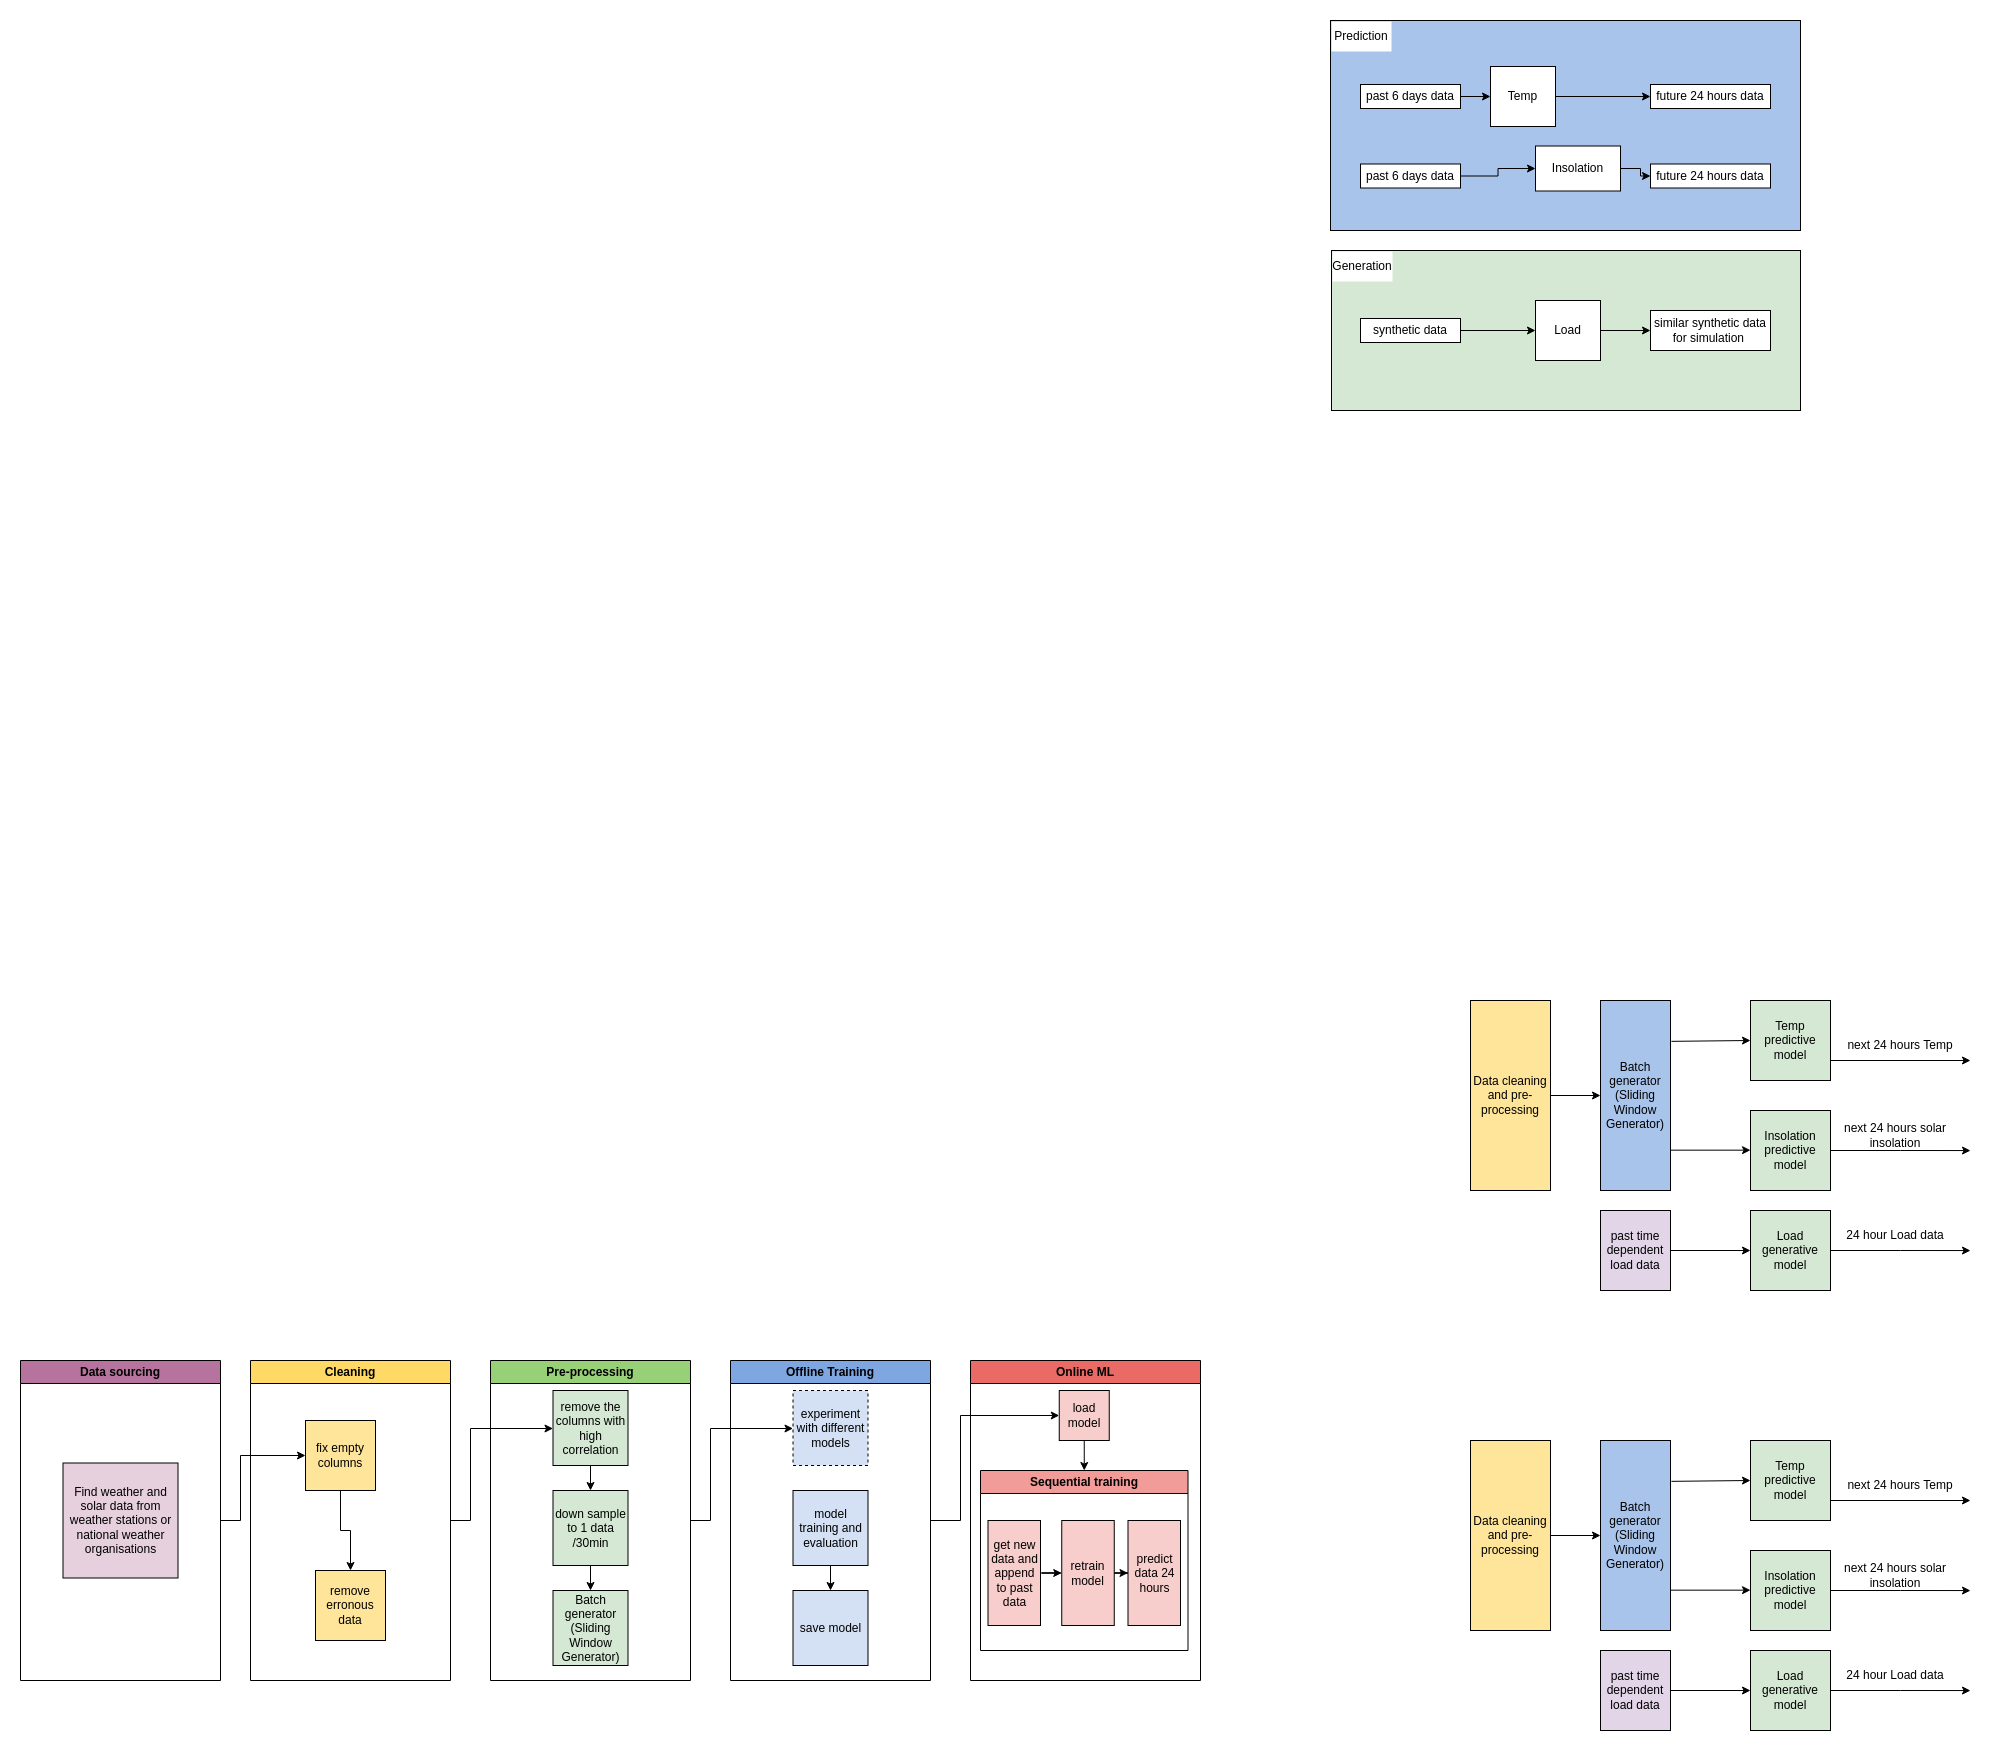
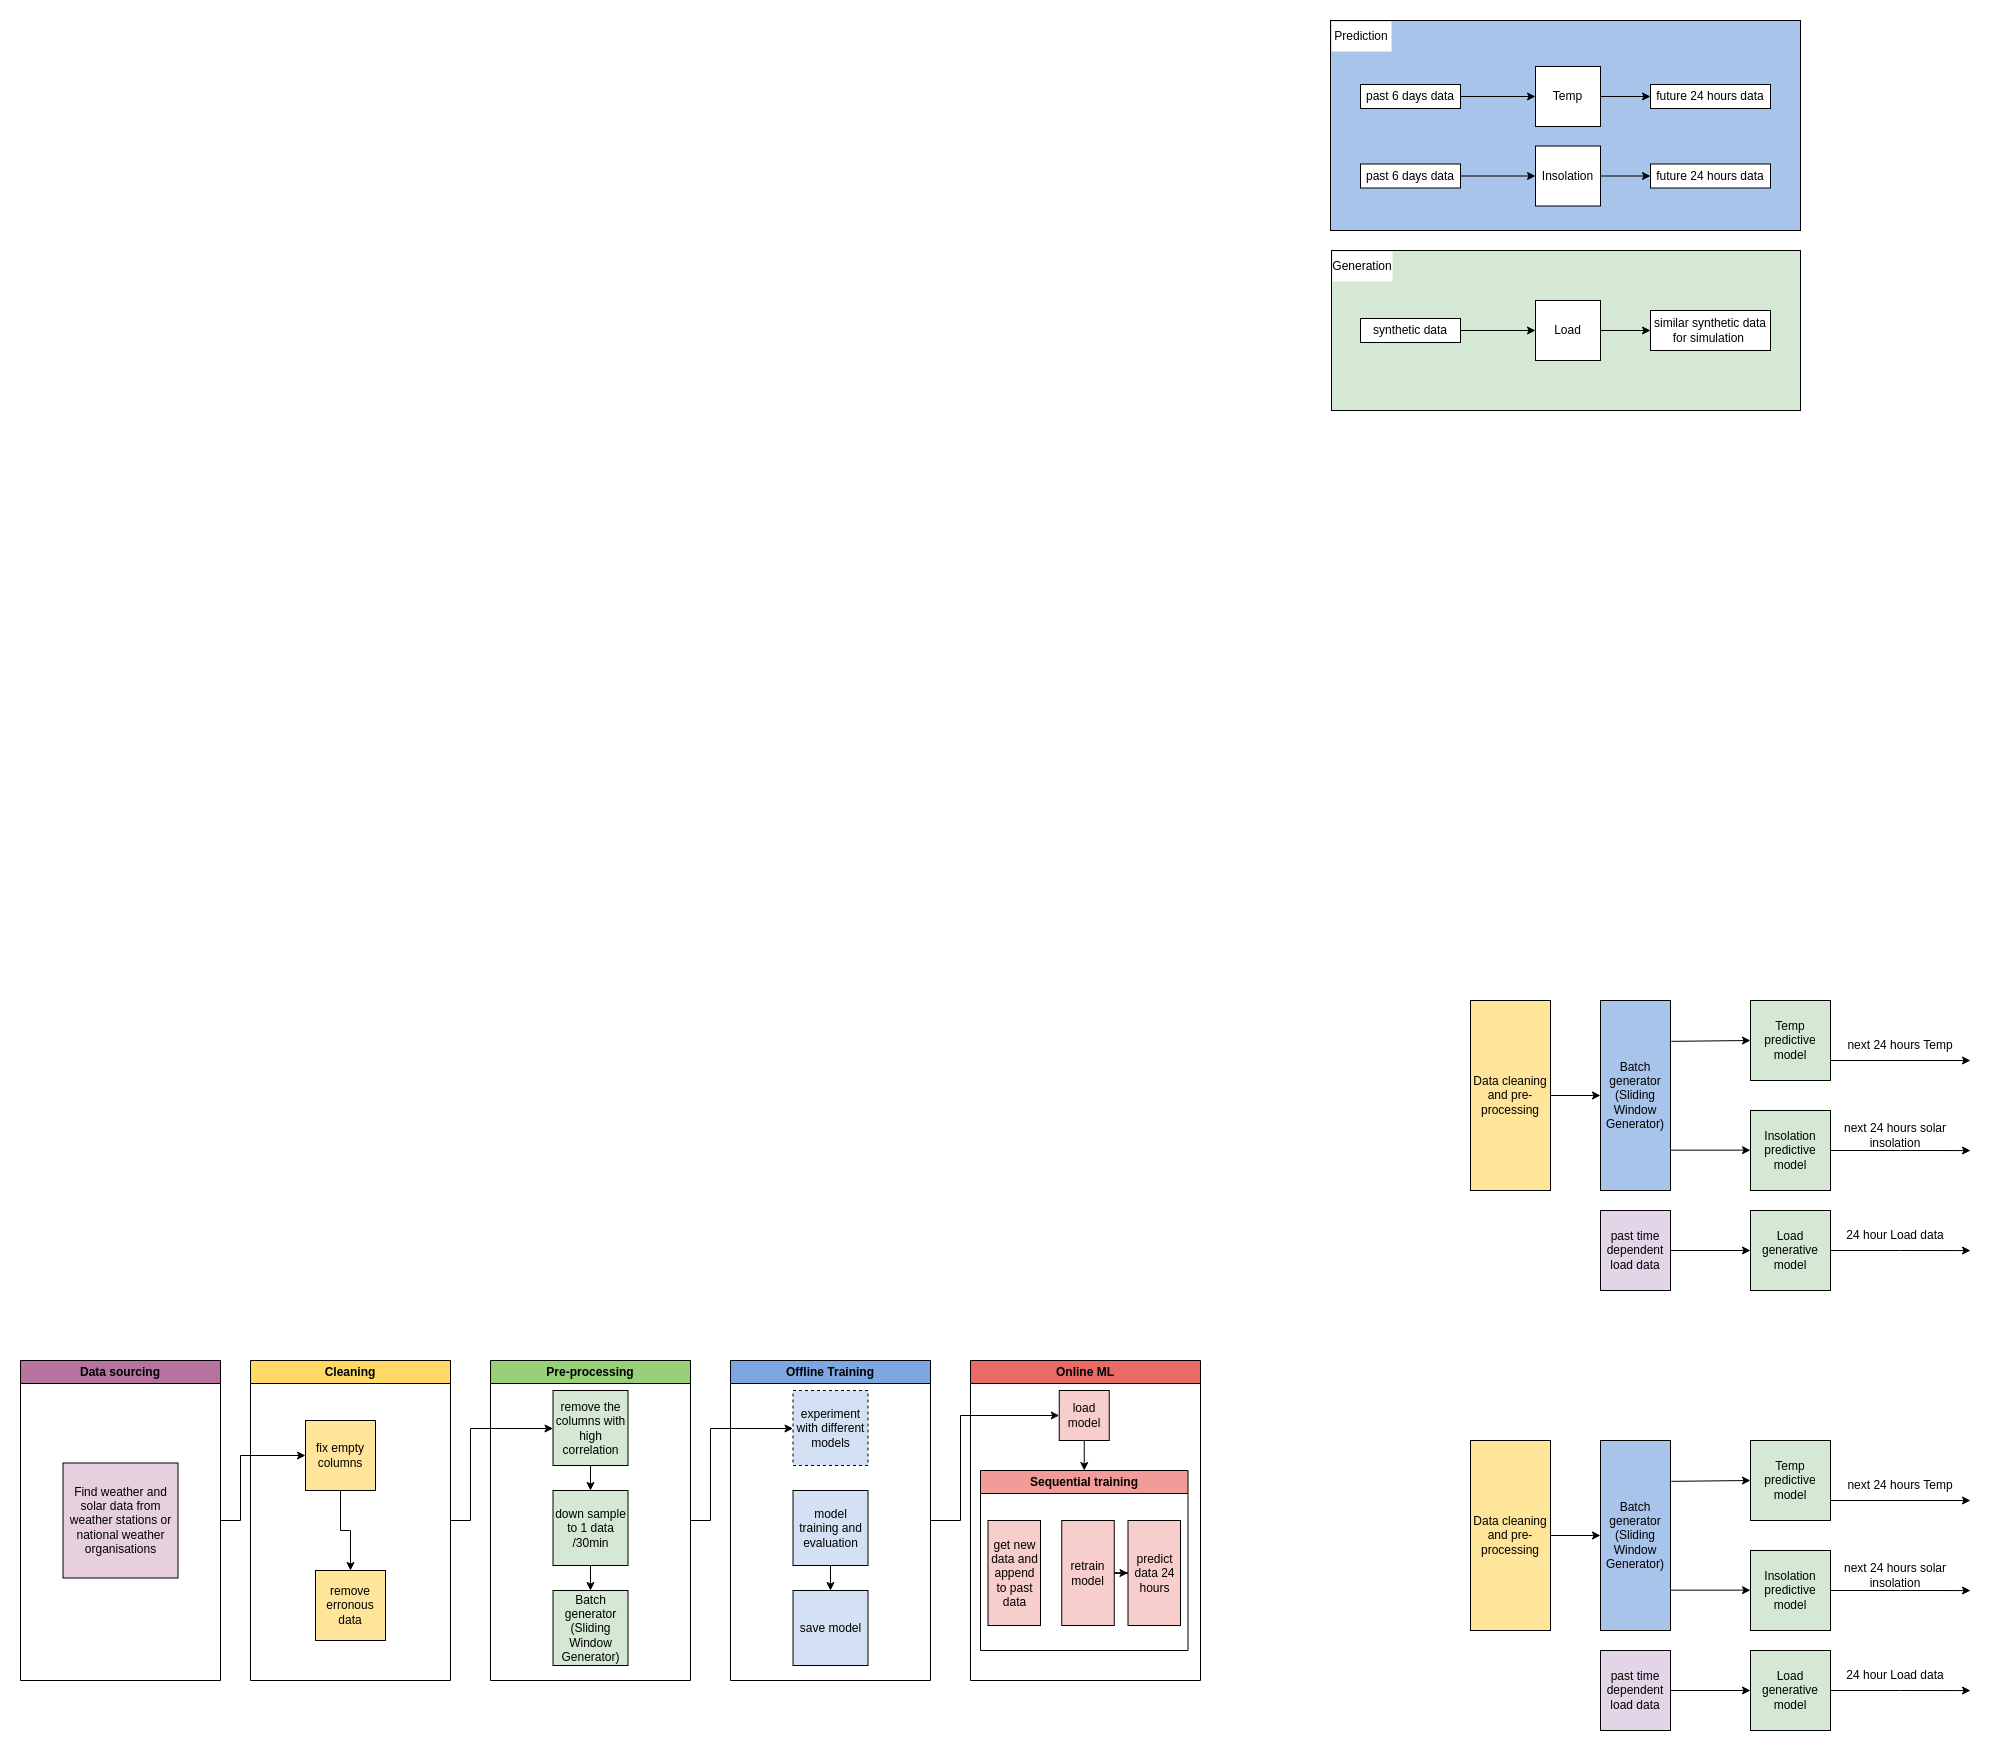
(1523, 97) -> (1568, 97)
(1578, 169) -> (1568, 176)
(1055, 1573) -> none
